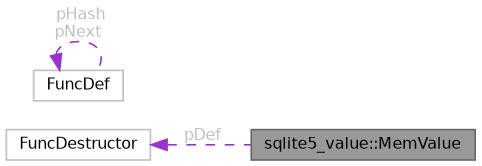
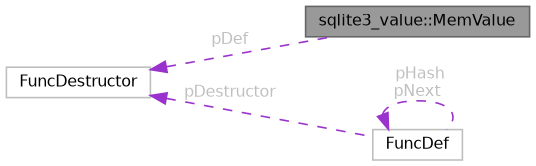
none -> (269, 118)
(363, 145) -> (418, 22)
